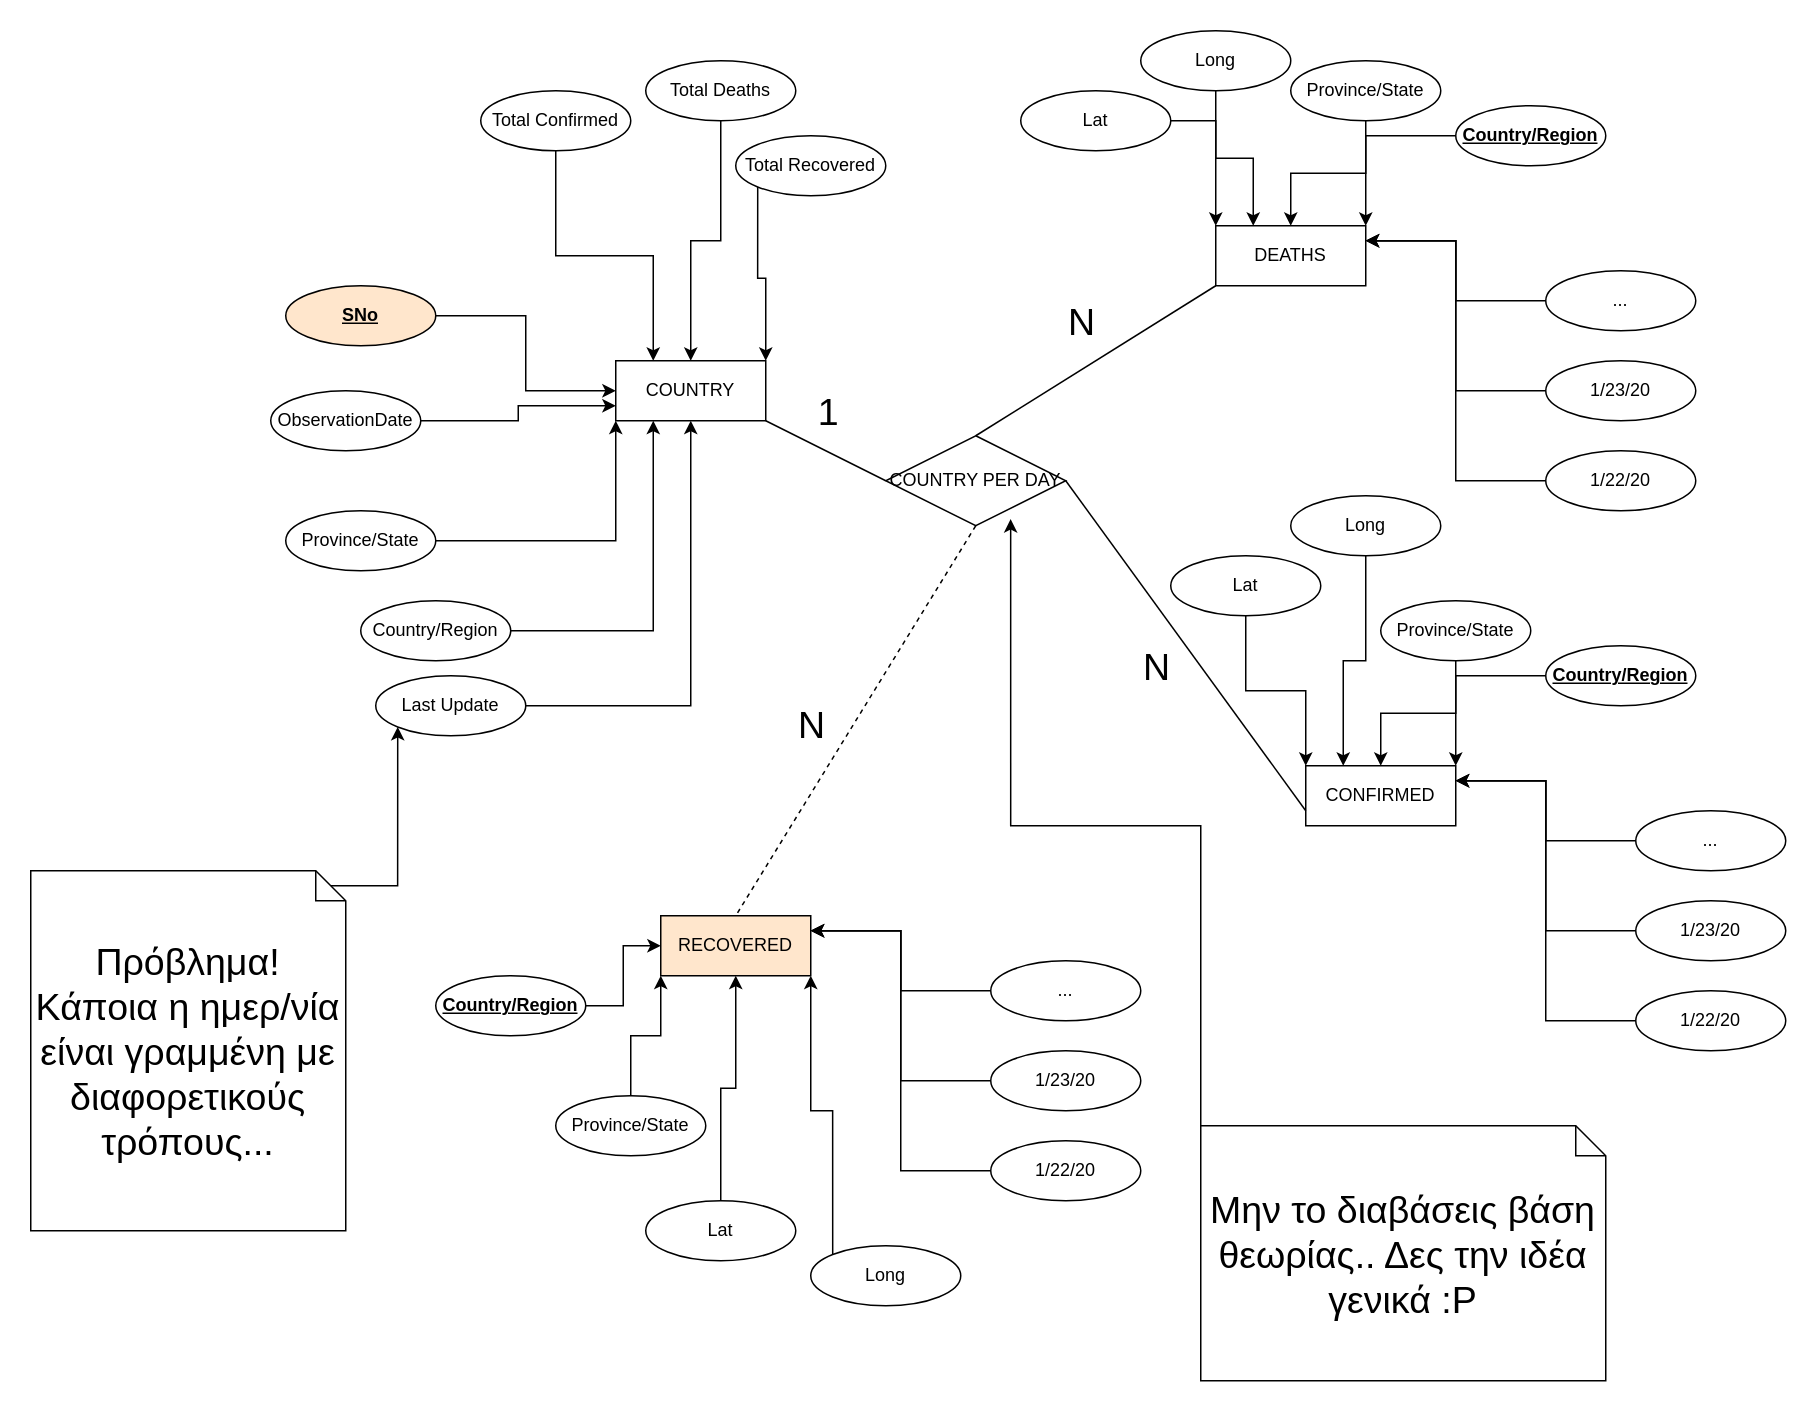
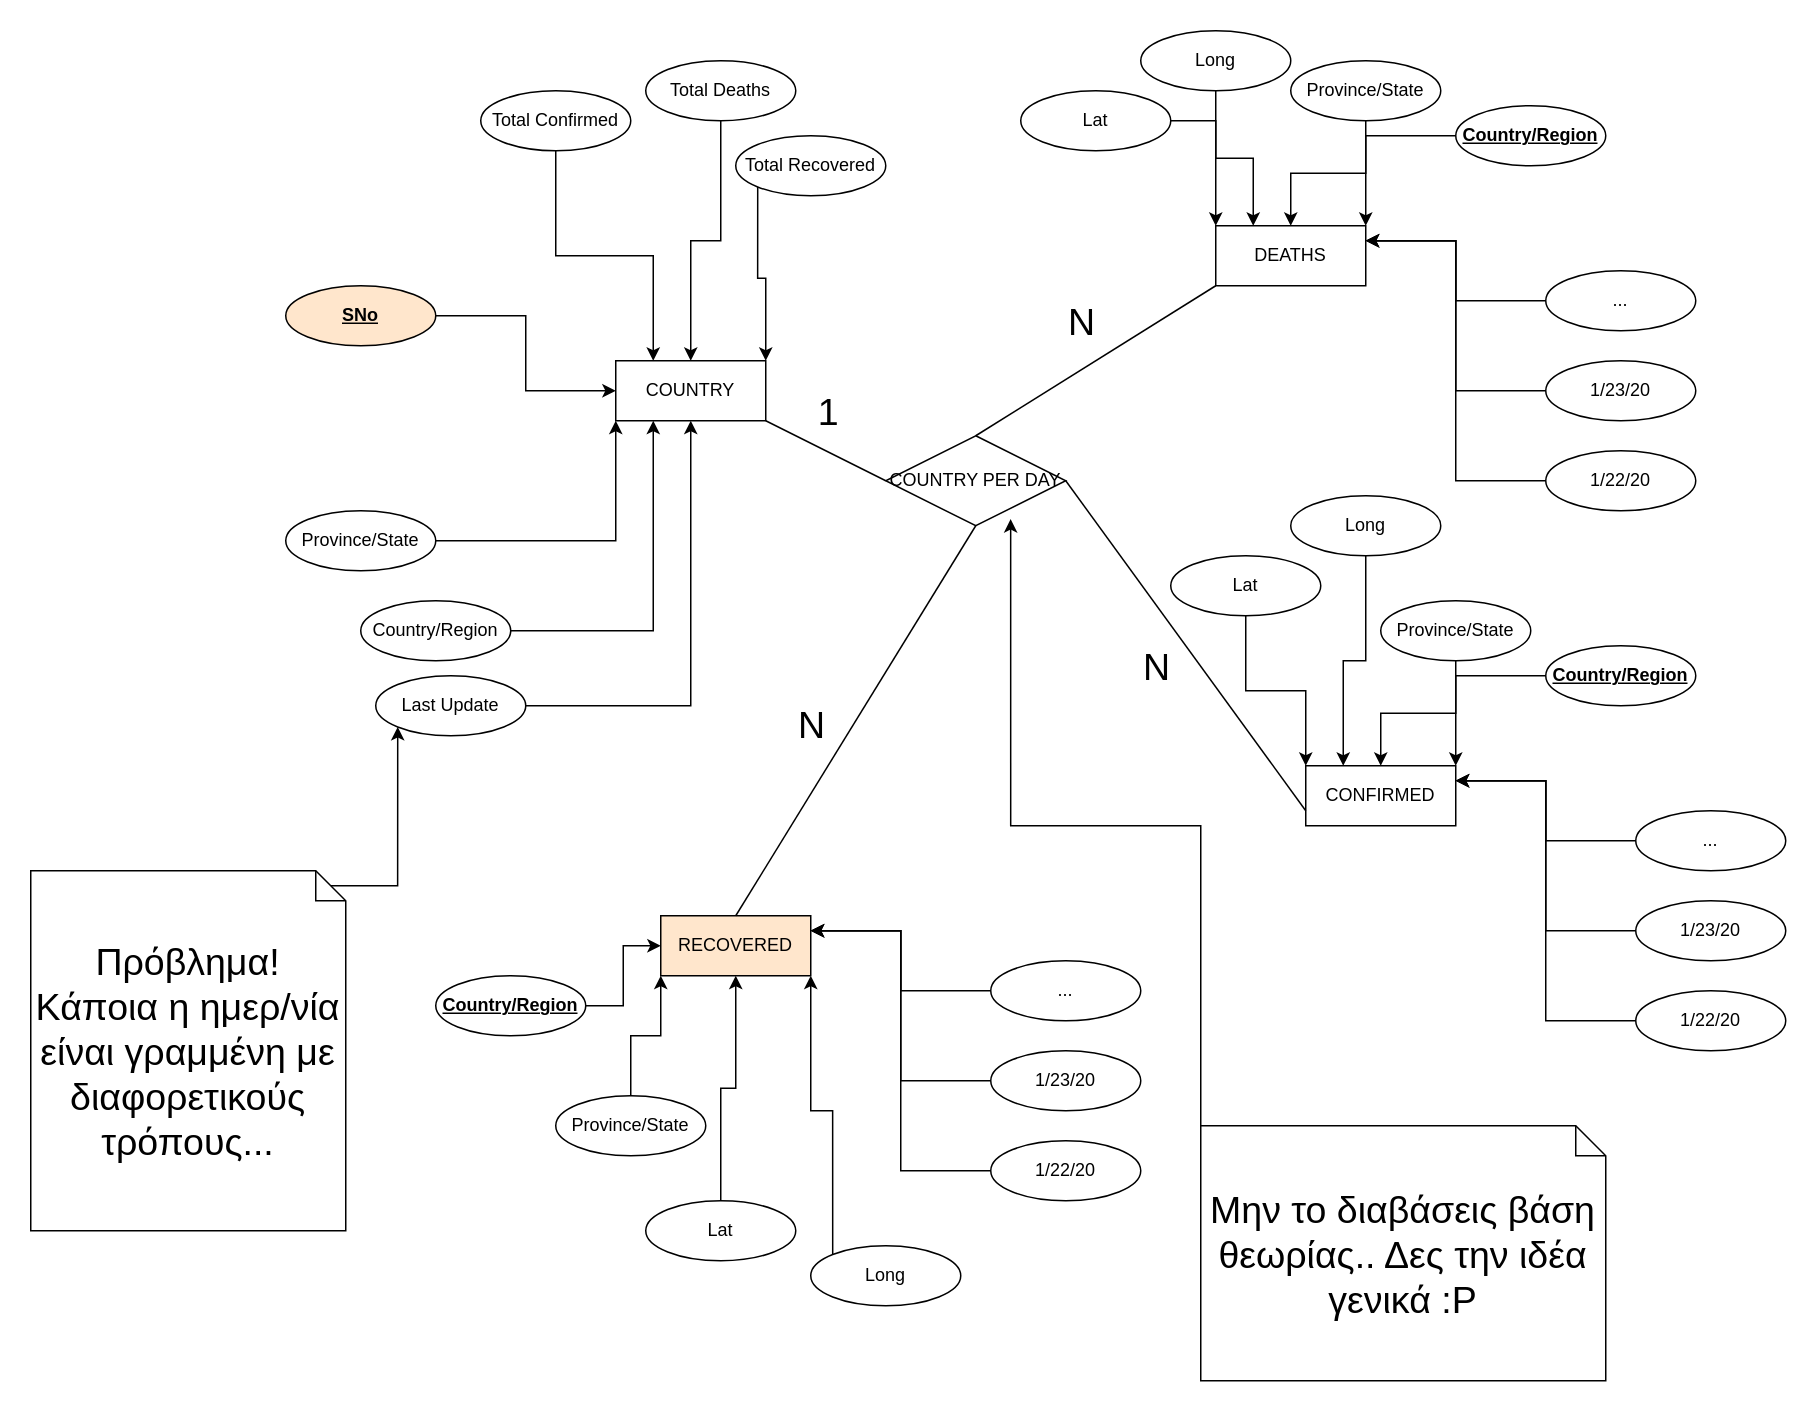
(518, 419) -> none
(346, 421) -> none
(855, 722) -> (855, 722)
